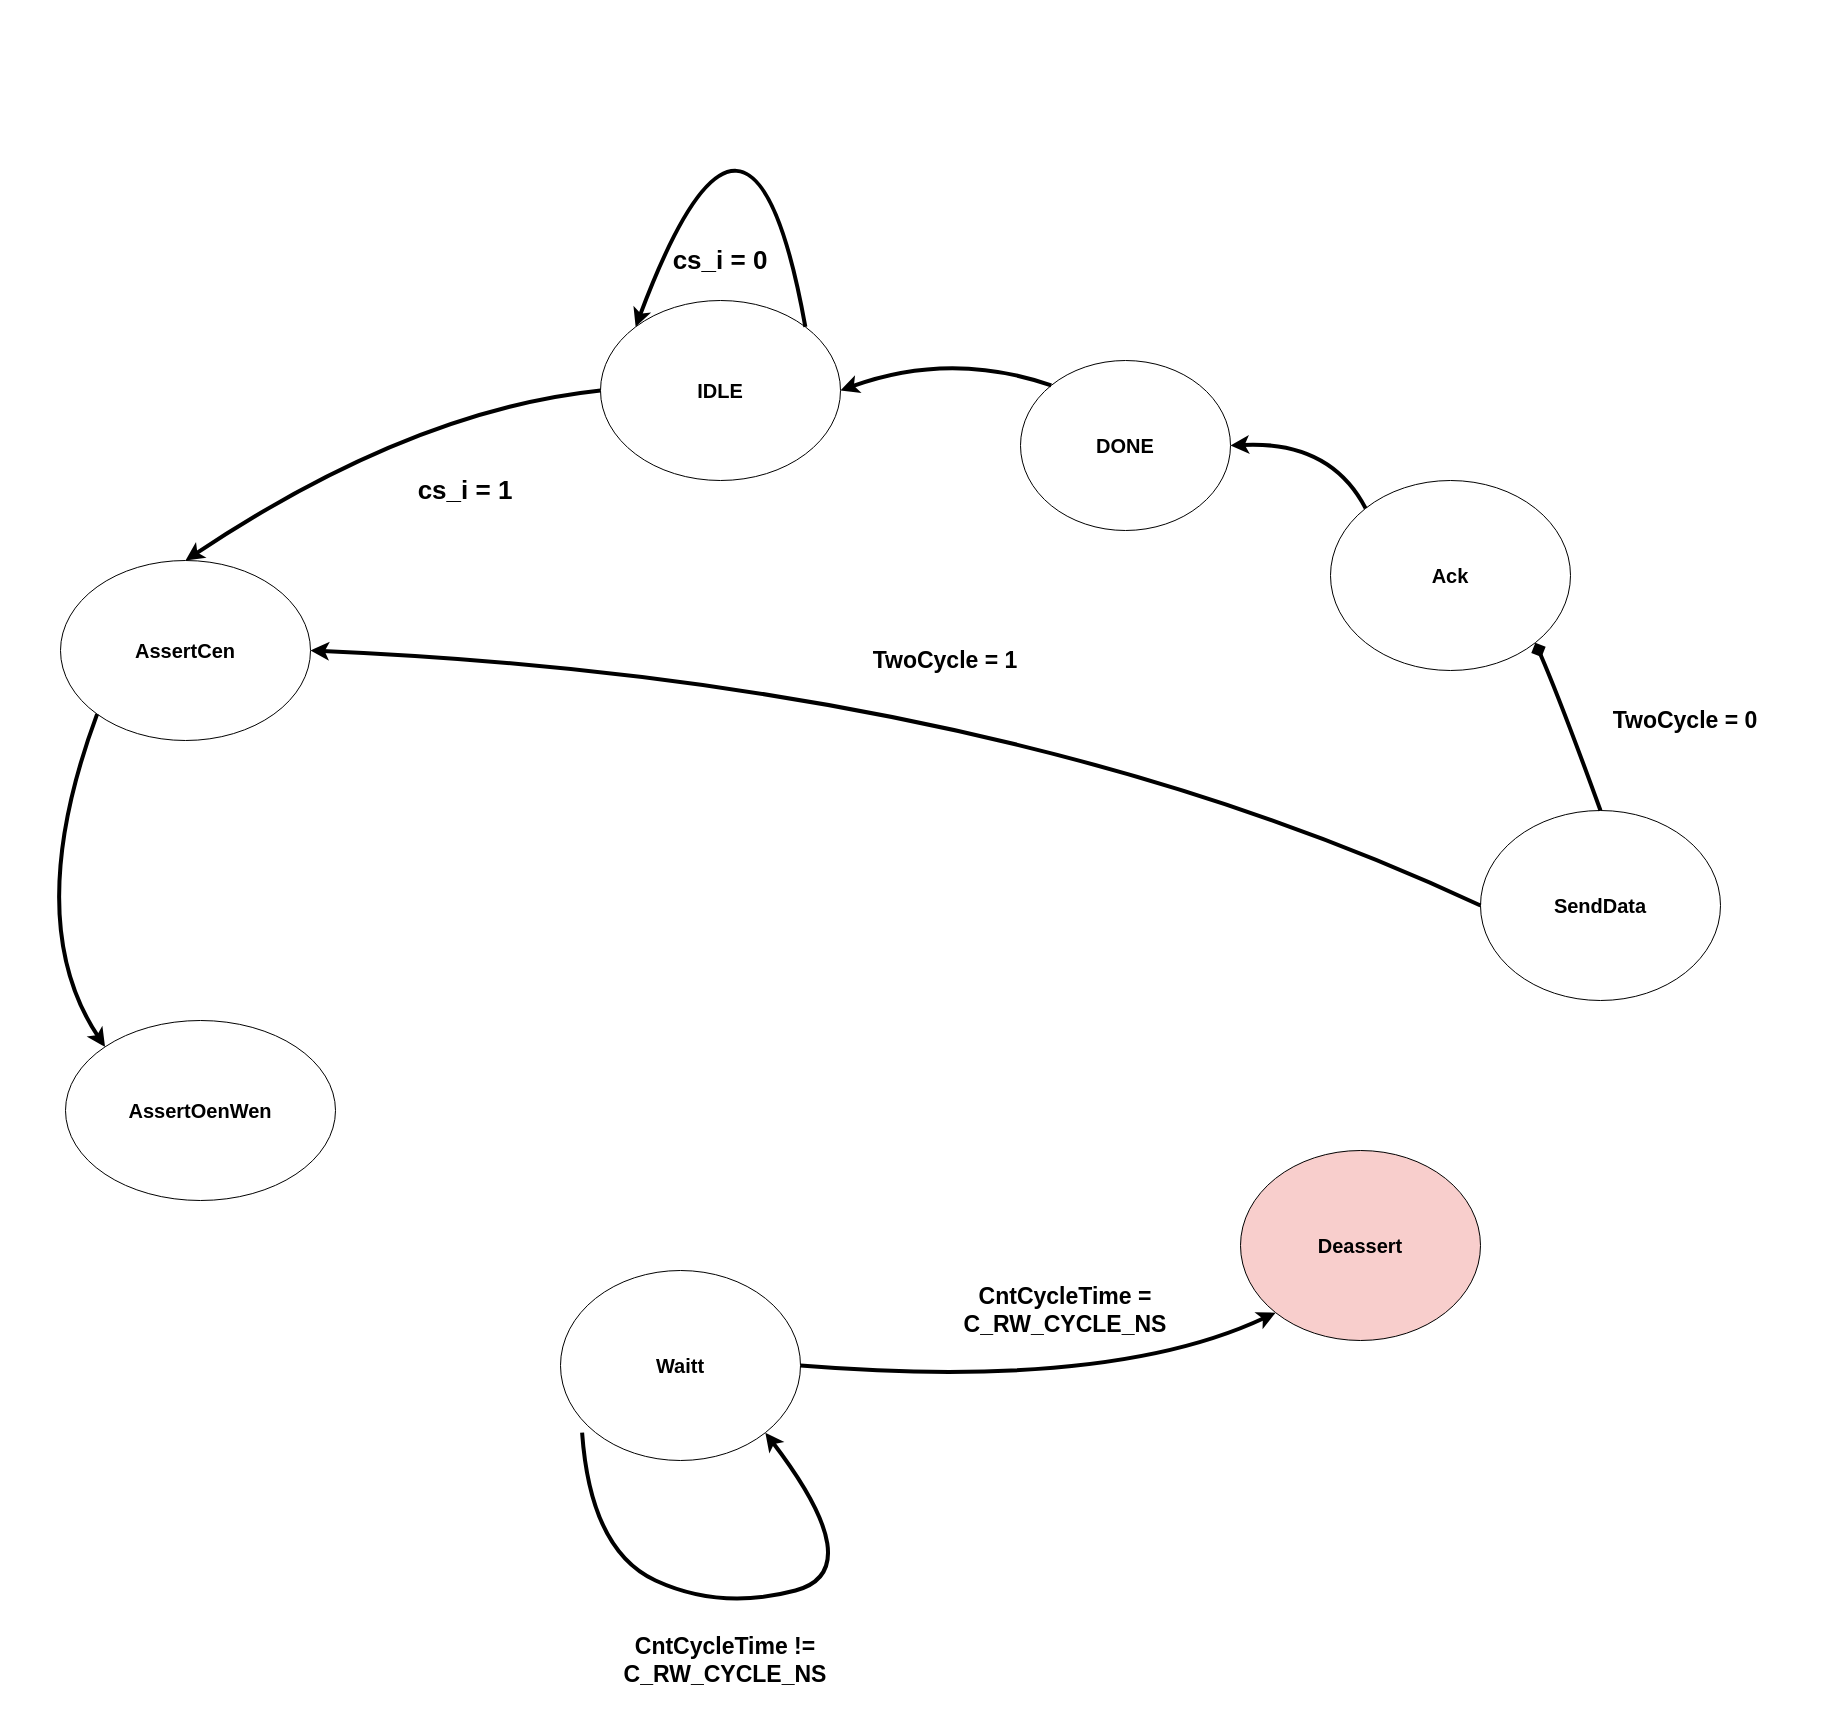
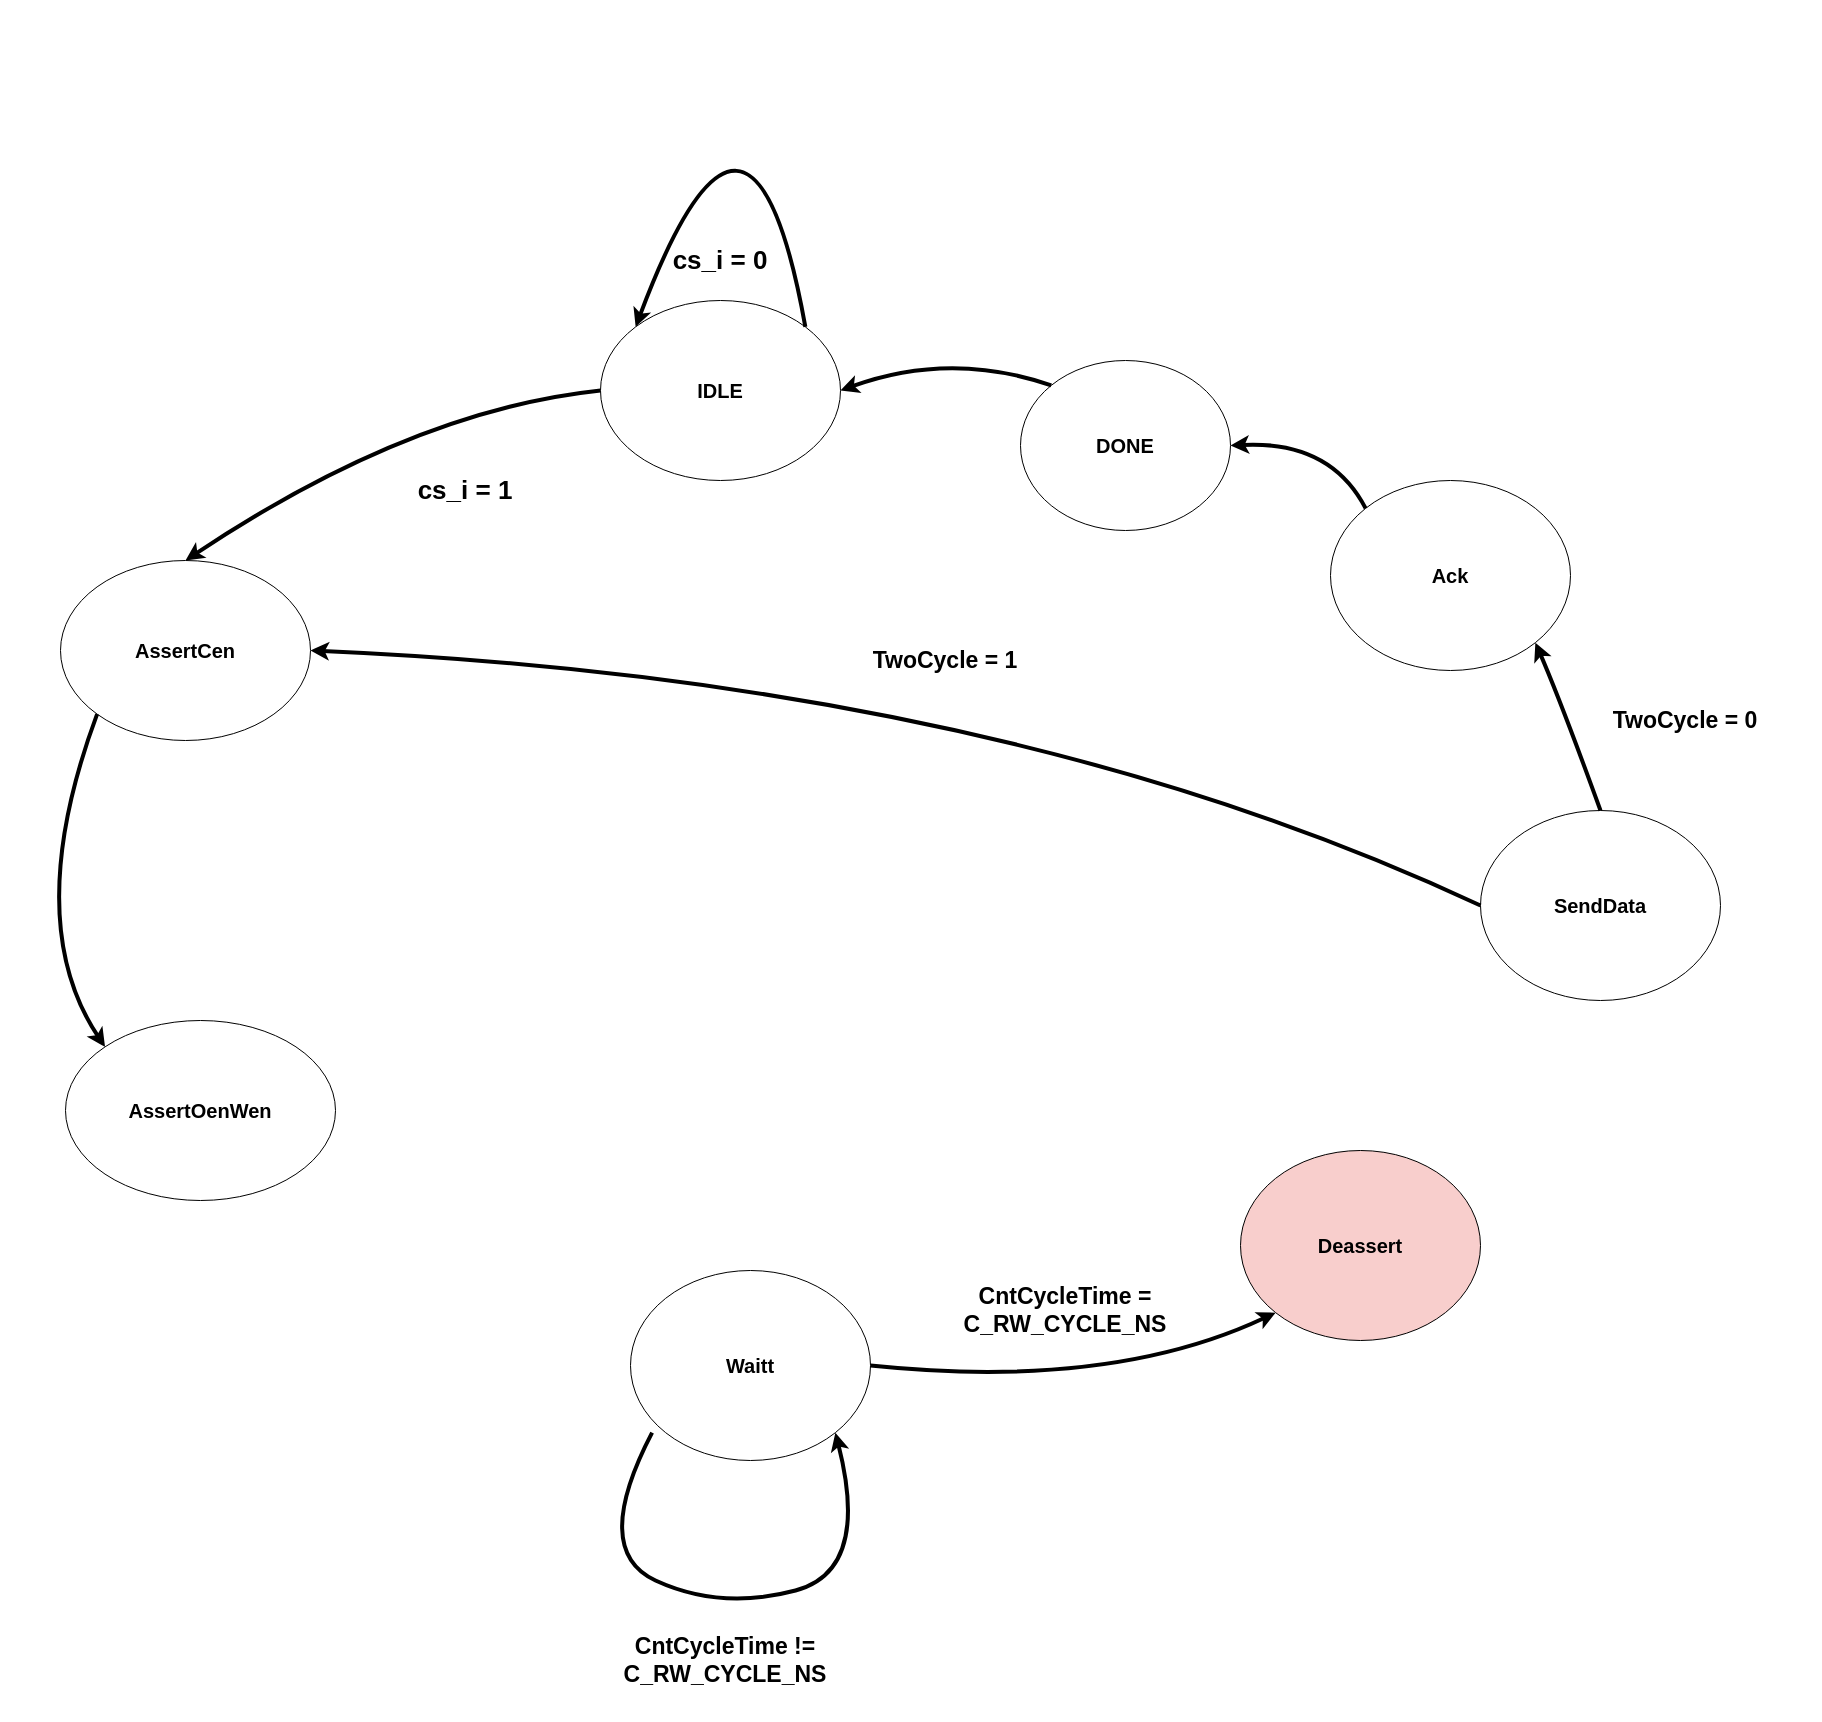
(1541, 656) -> (1541, 656)
(681, 1366) -> (751, 1366)
